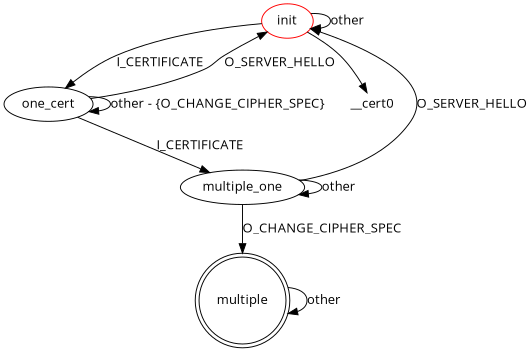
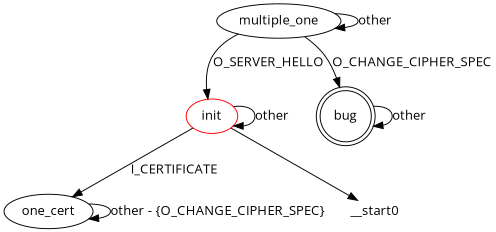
(179, 79) -> none
(372, 104) -> (375, 211)
(139, 143) -> none
(243, 301) -> (346, 116)
